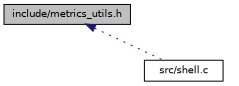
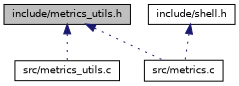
none -> (192, 14)
none -> (67, 71)
(184, 71) -> (184, 71)
